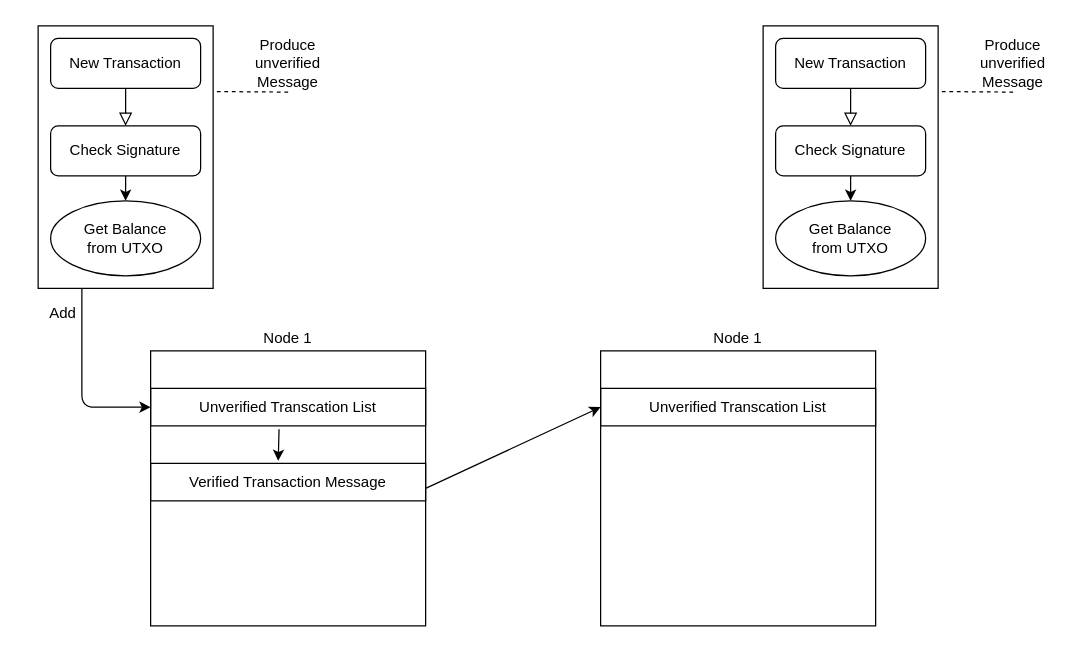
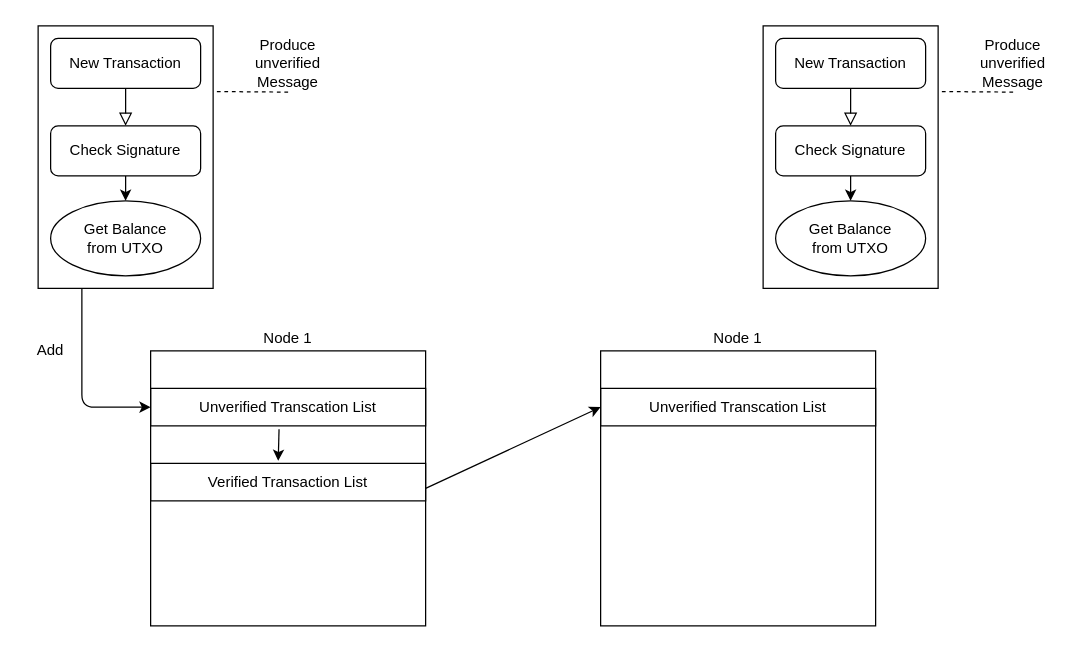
(63, 313) -> (51, 351)
(288, 482) -> (288, 482)
